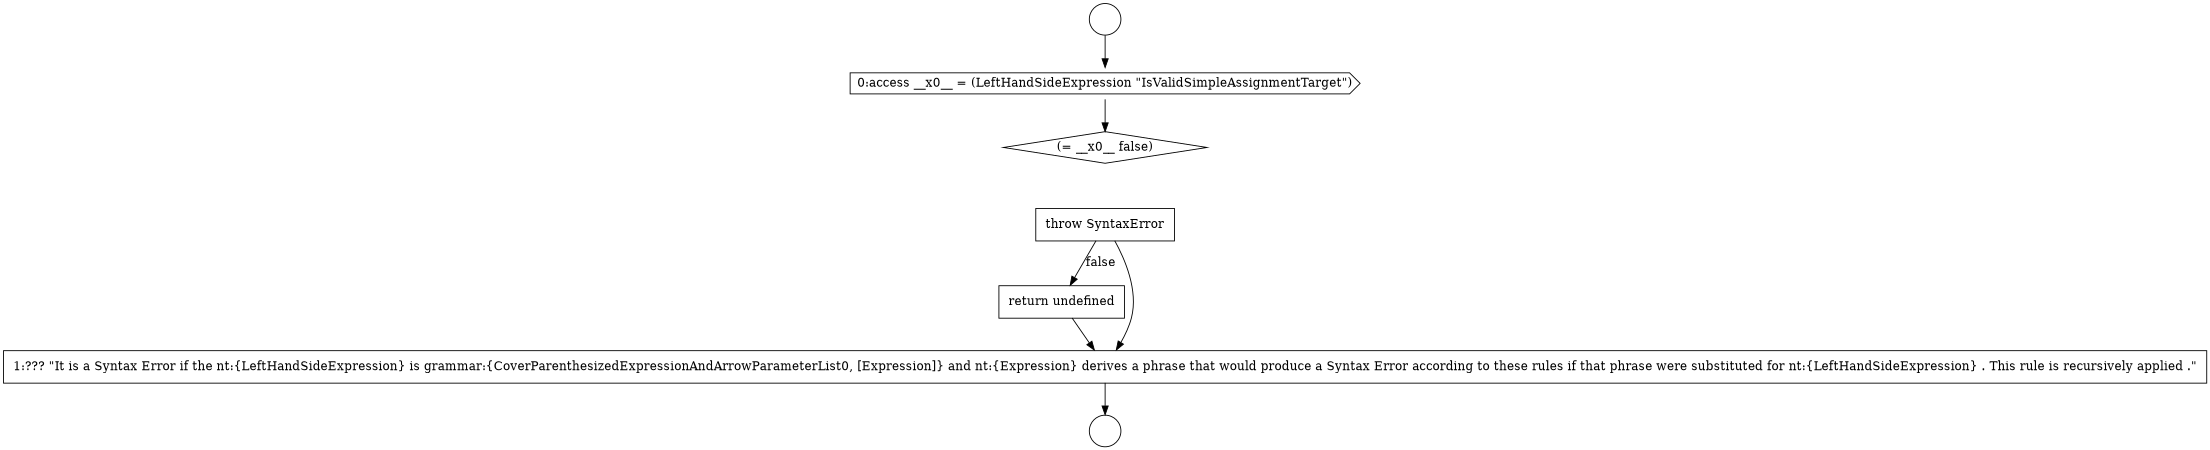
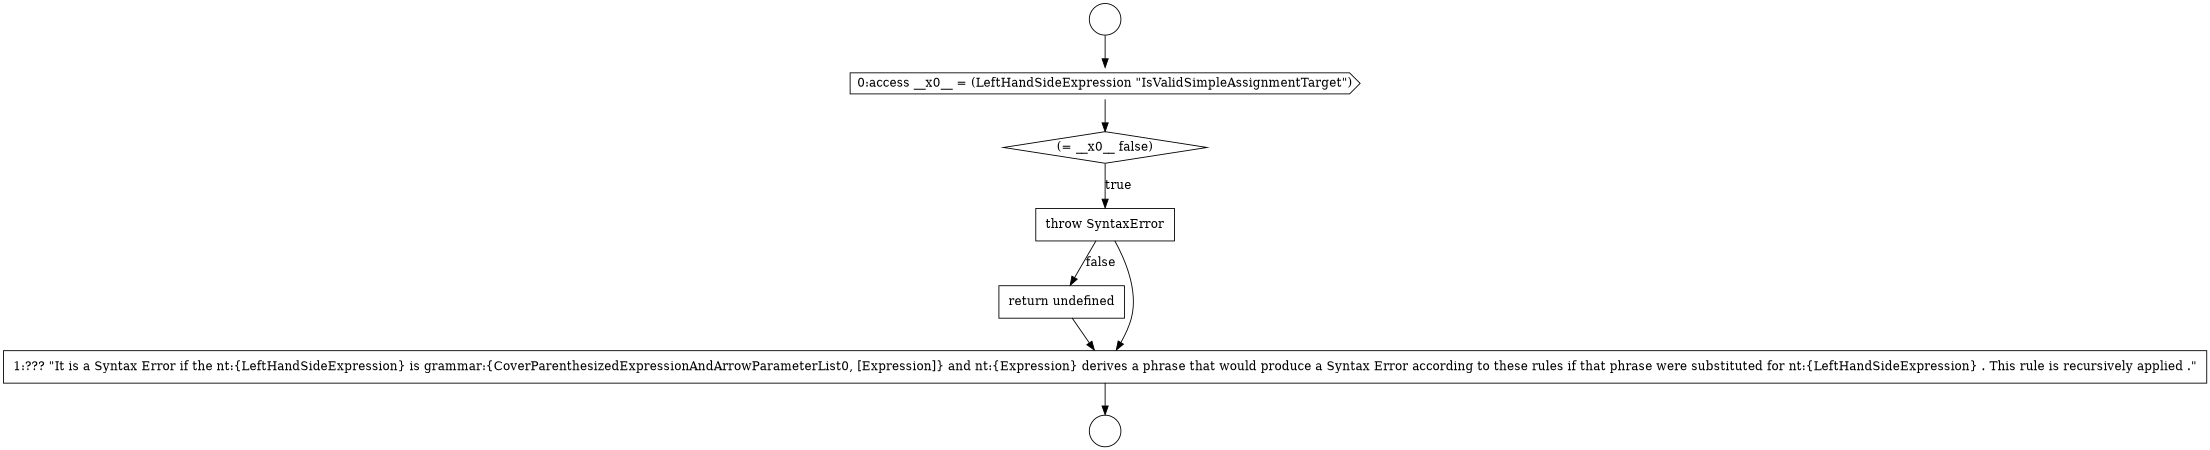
none -> (1105, 181)
